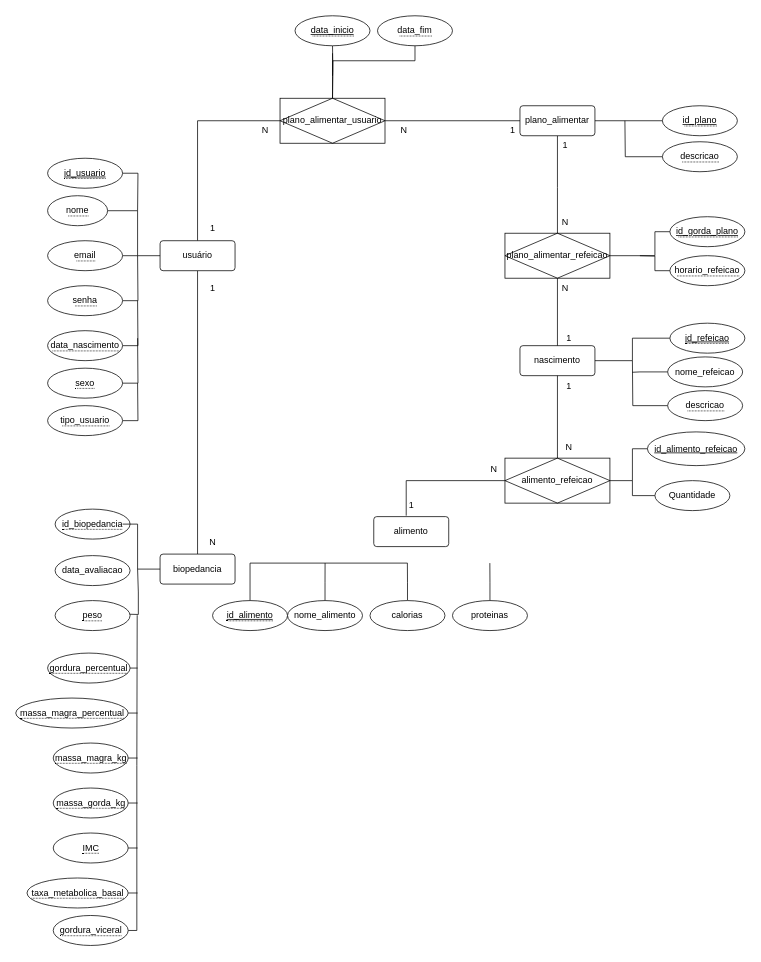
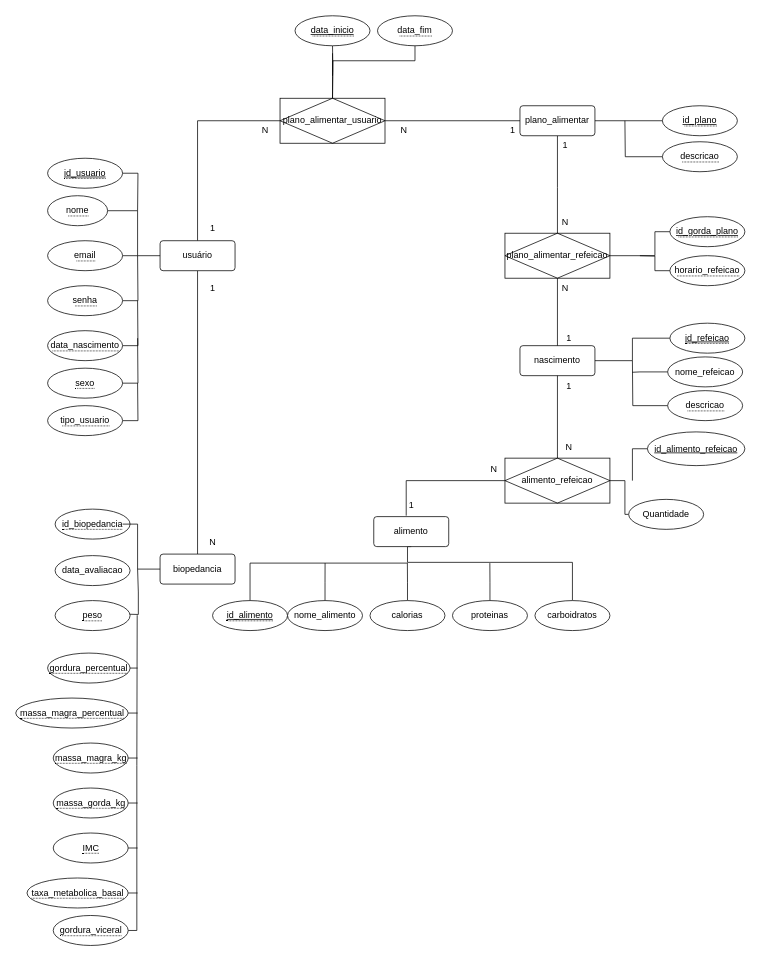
(693, 495) -> (666, 514)
none -> (501, 562)
none -> (573, 615)
